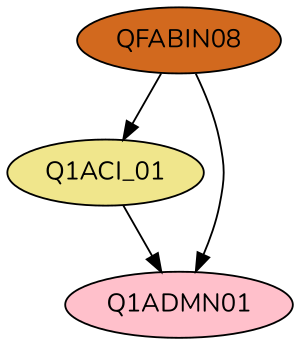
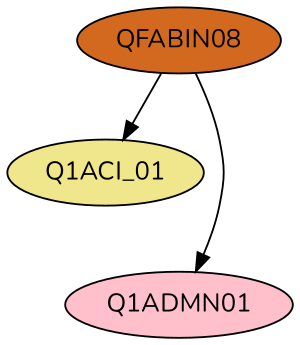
(138, 231) -> none
